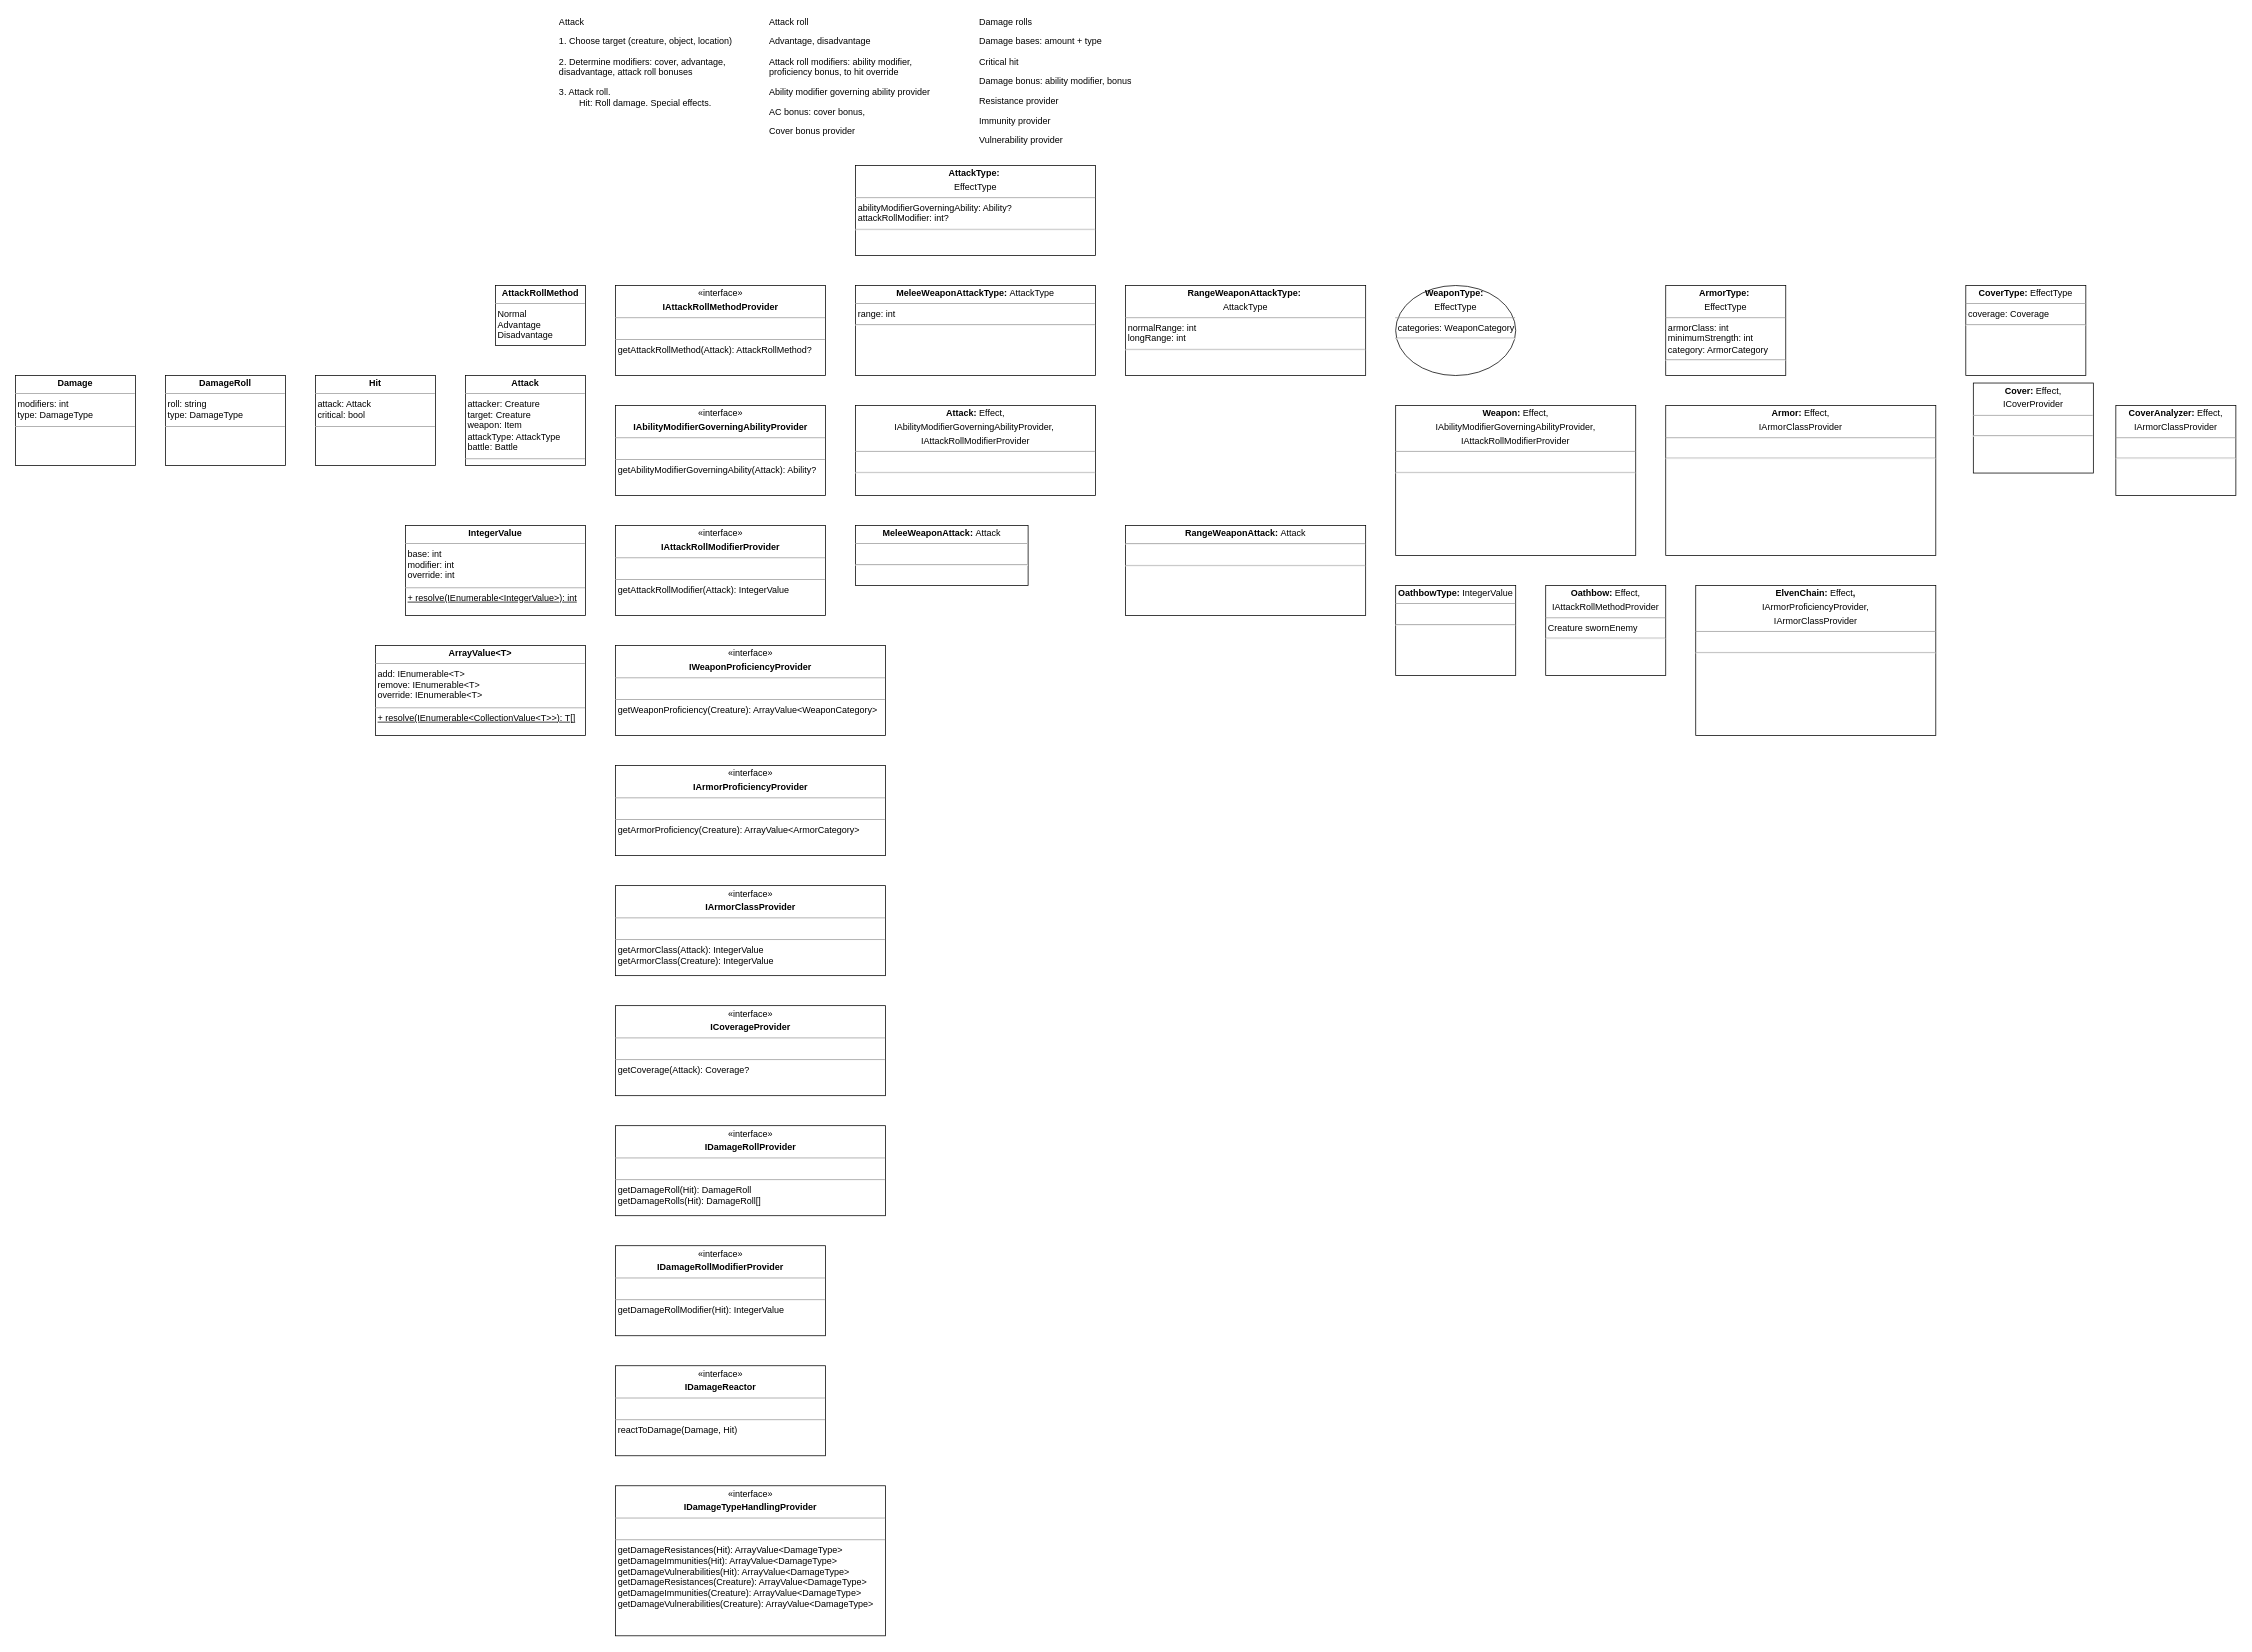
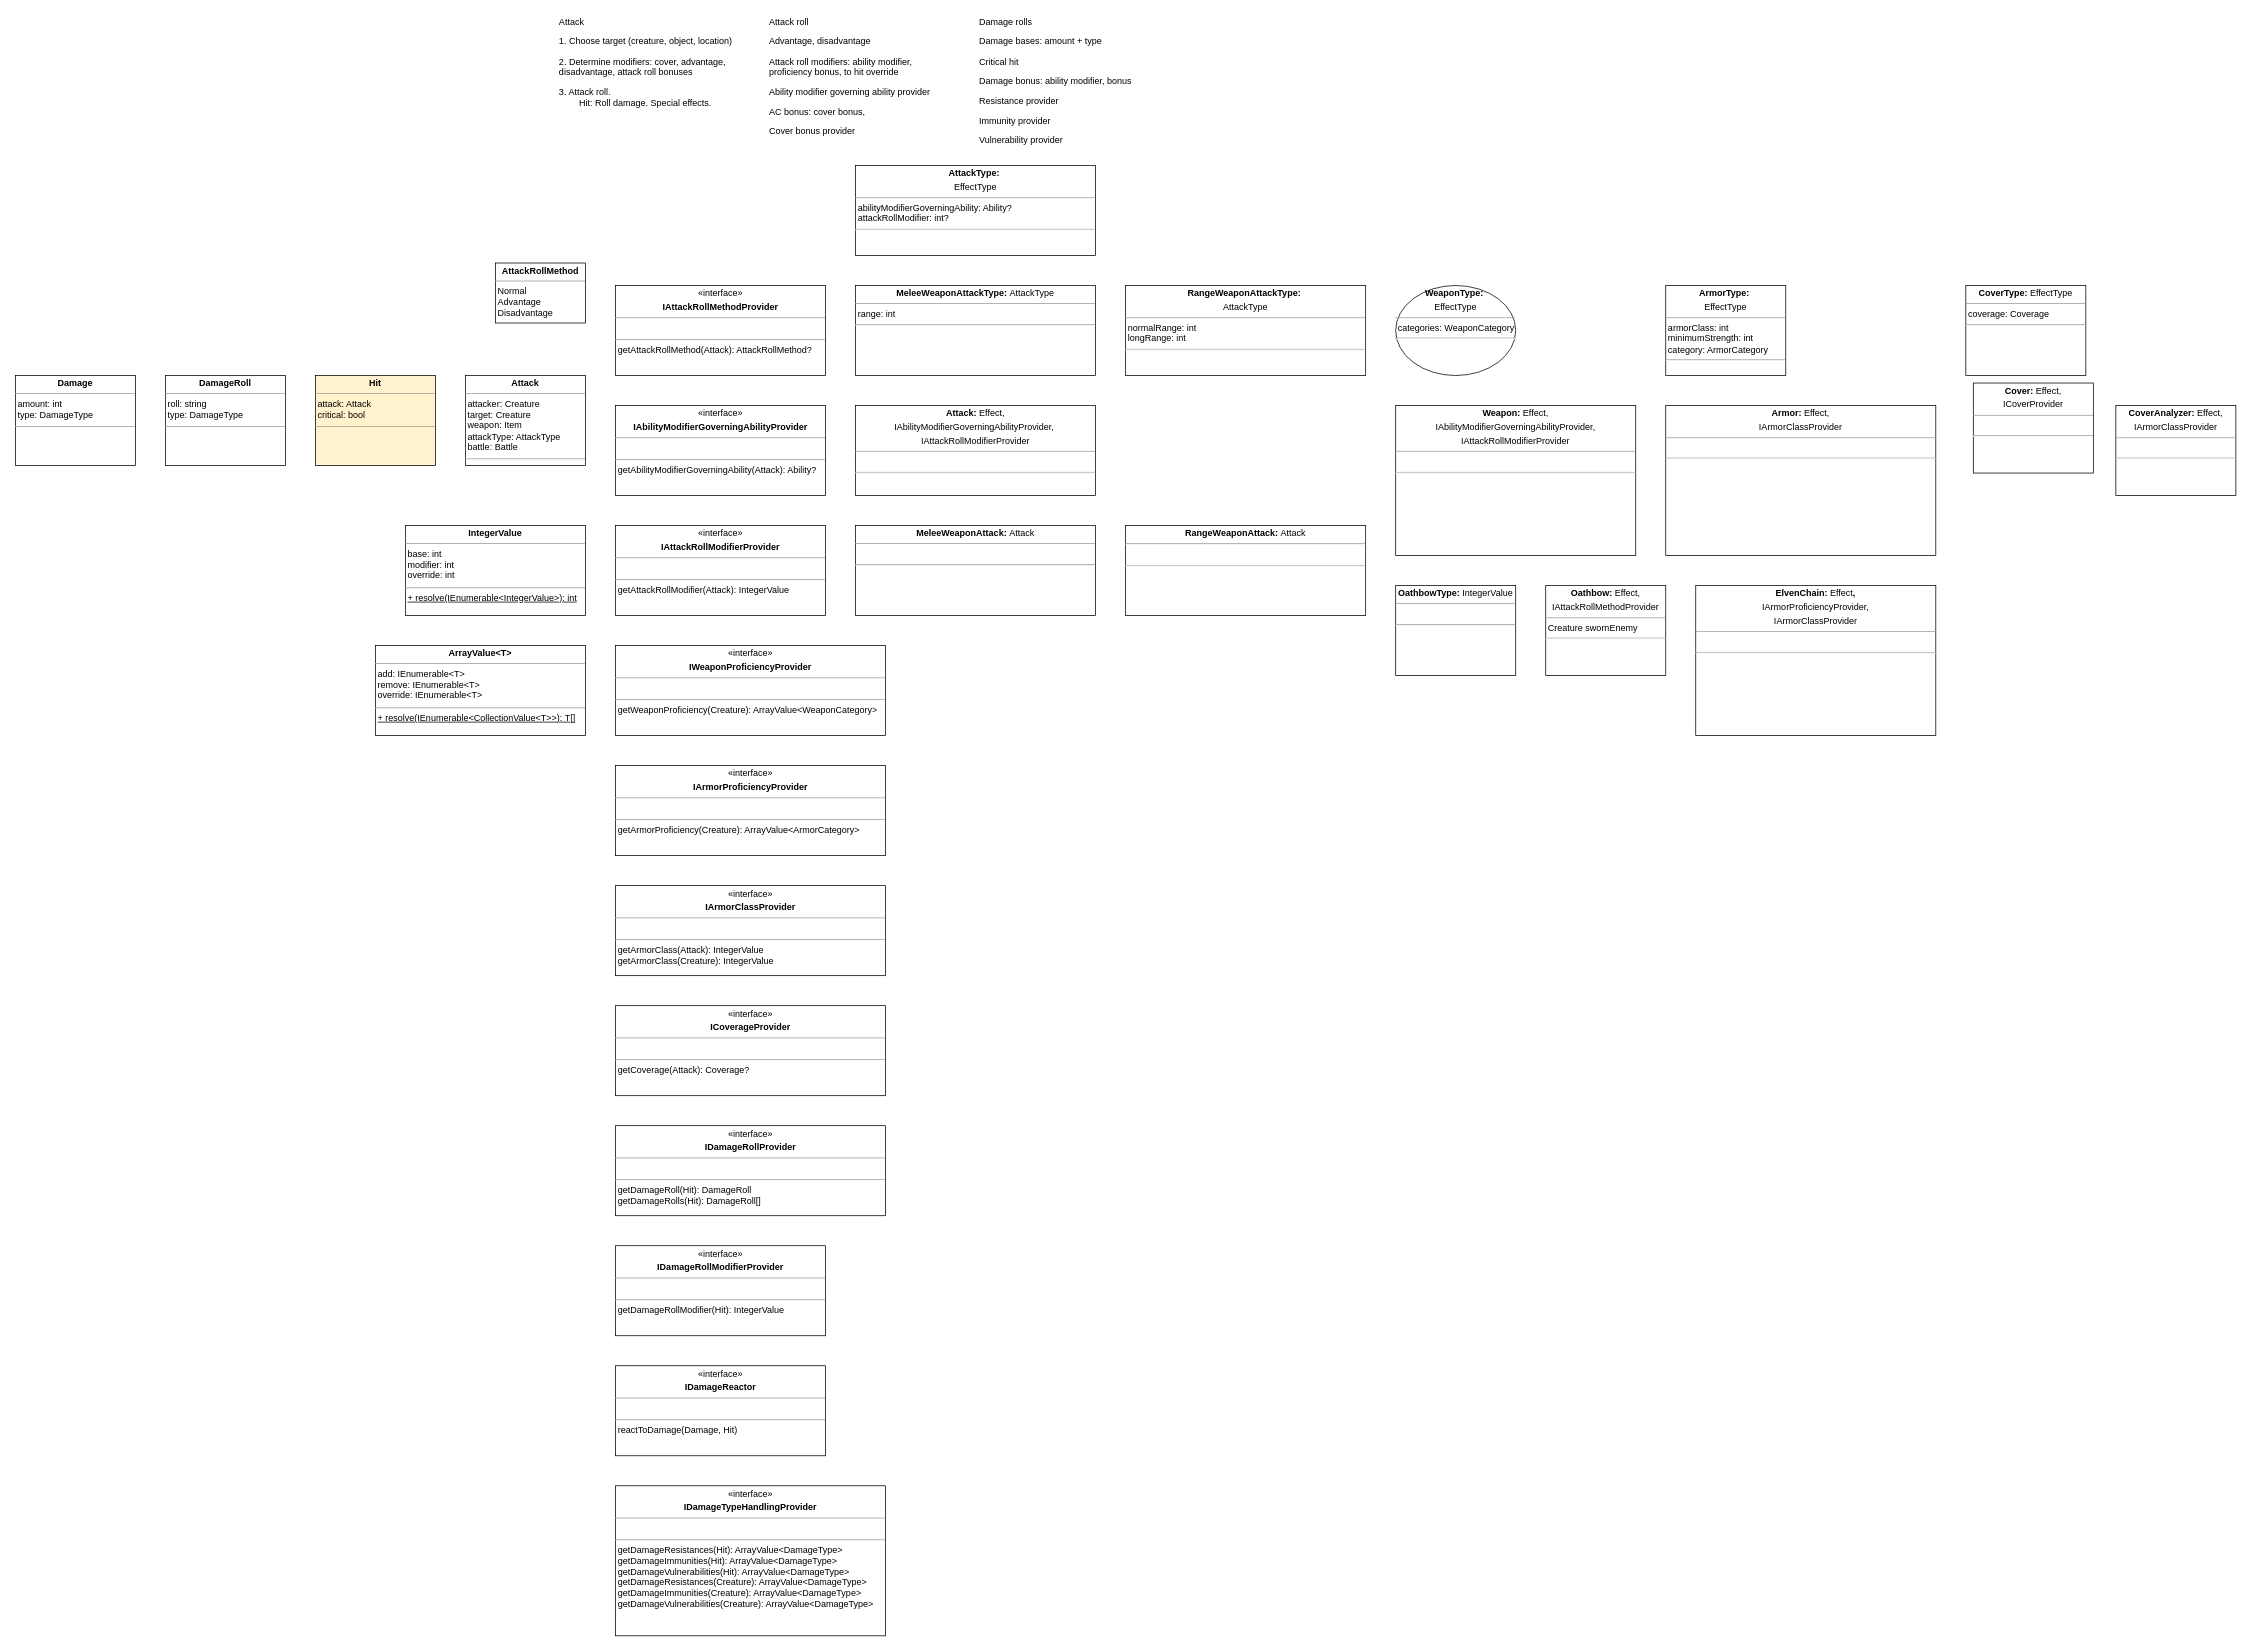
(540, 315) -> (540, 293)
(53, 392) -> (53, 392)
(375, 420) -> (375, 420)
(942, 555) -> (975, 570)
